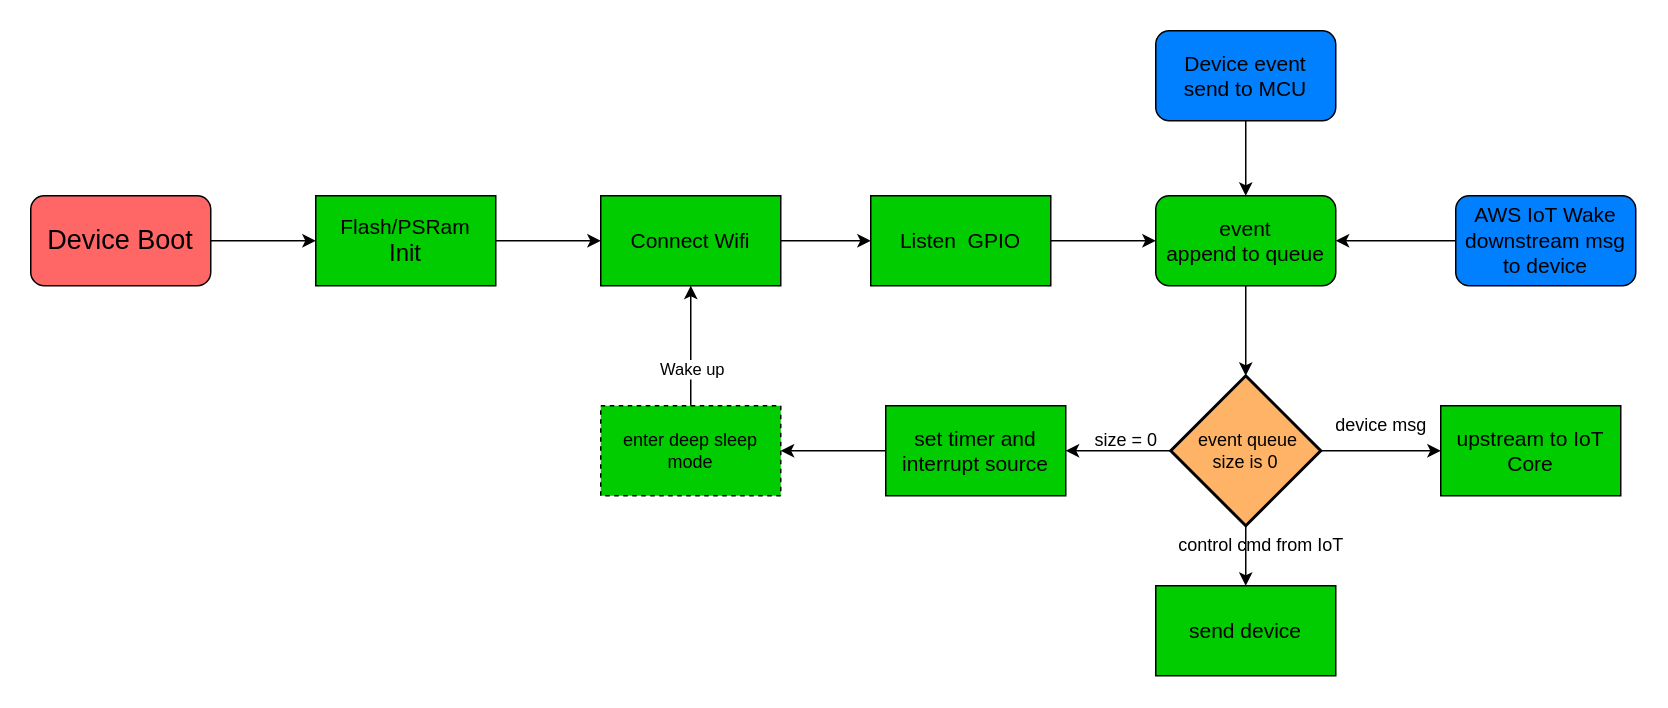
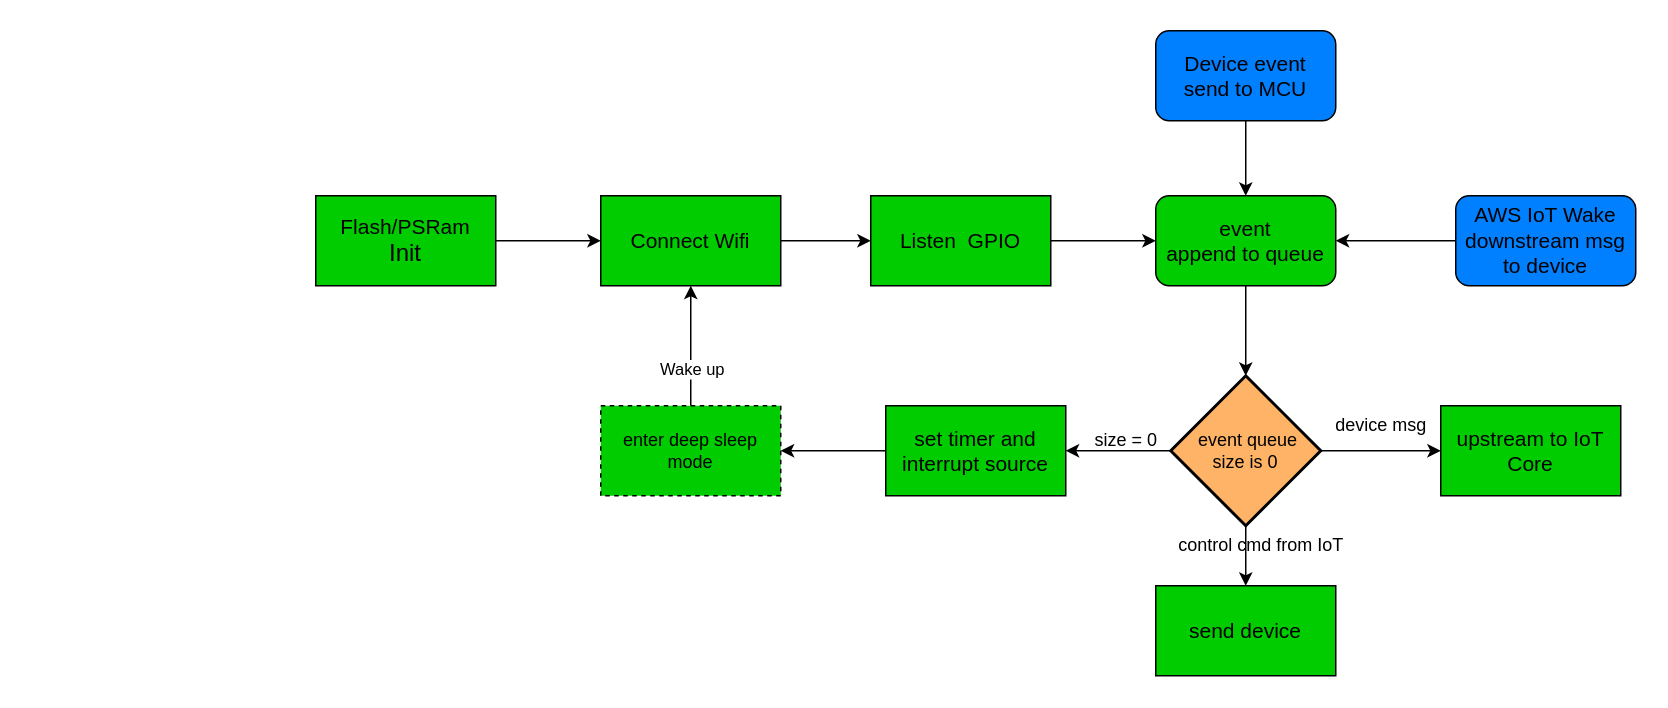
(121, 241) -> none
(258, 241) -> none
